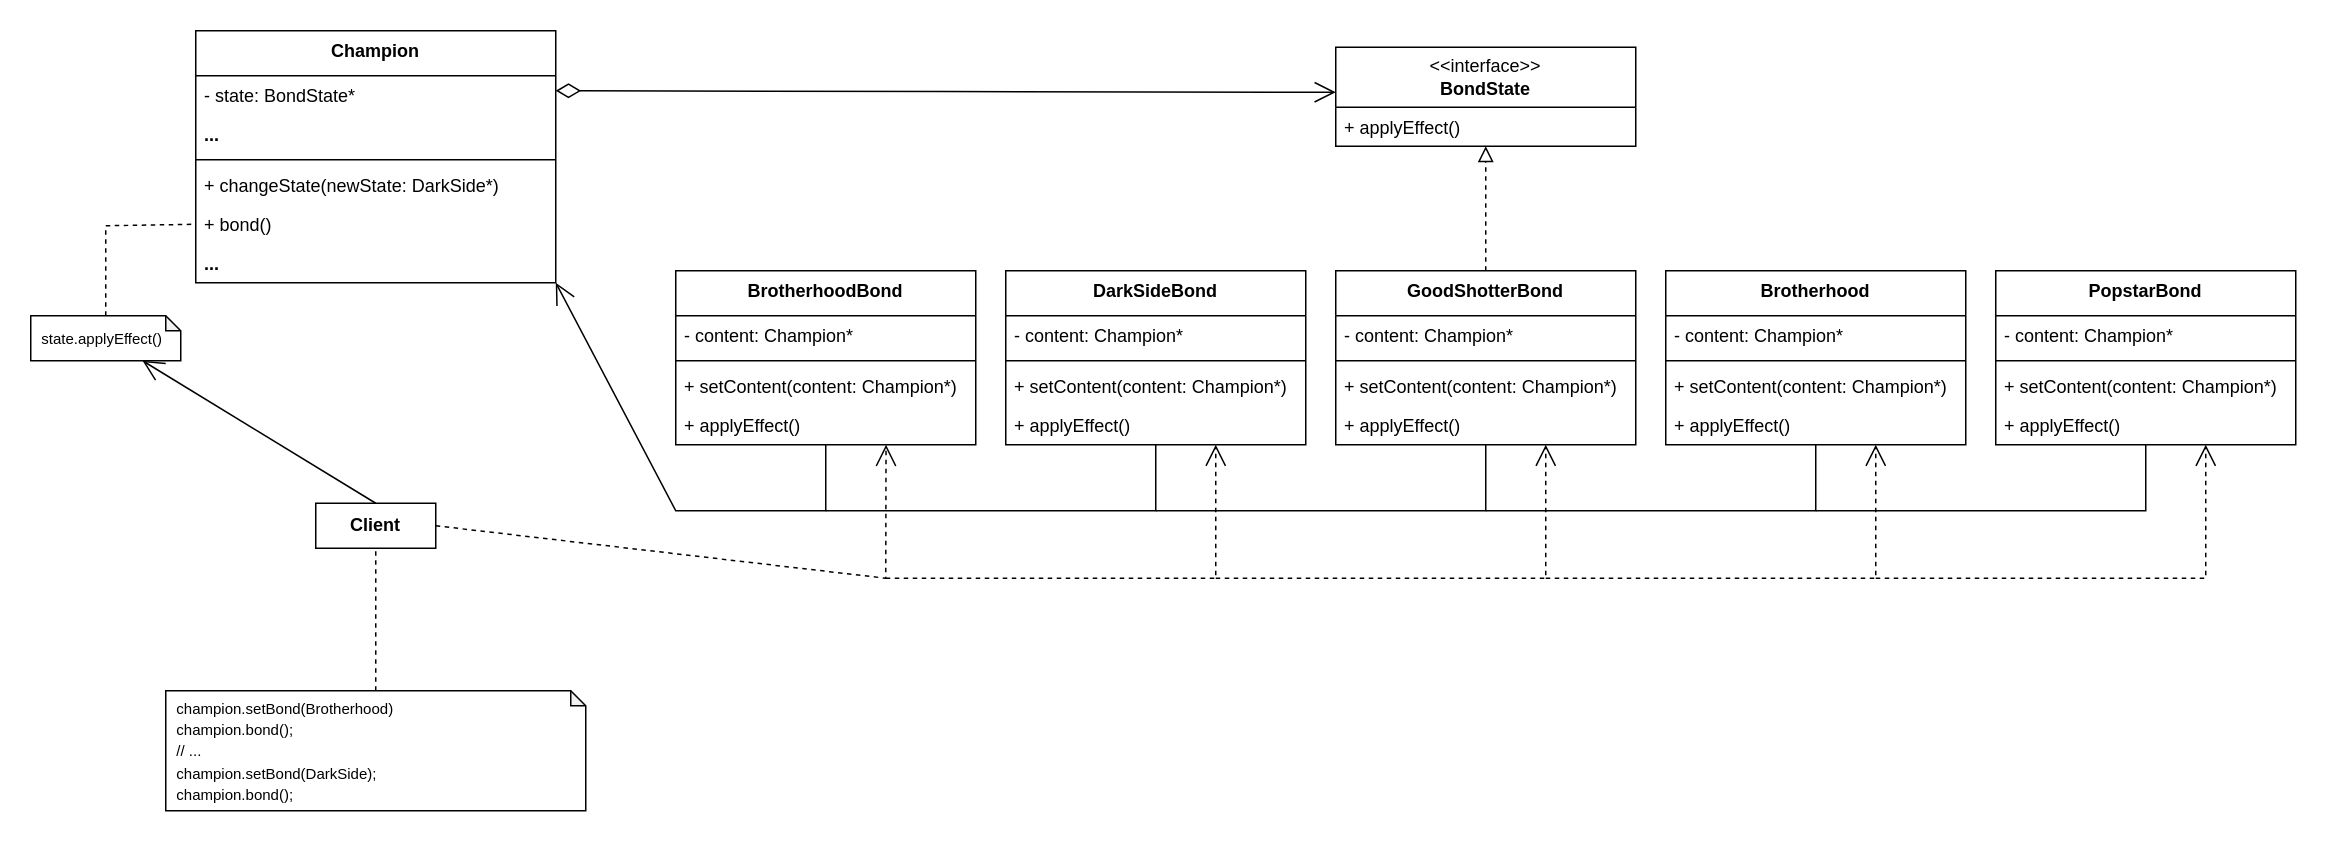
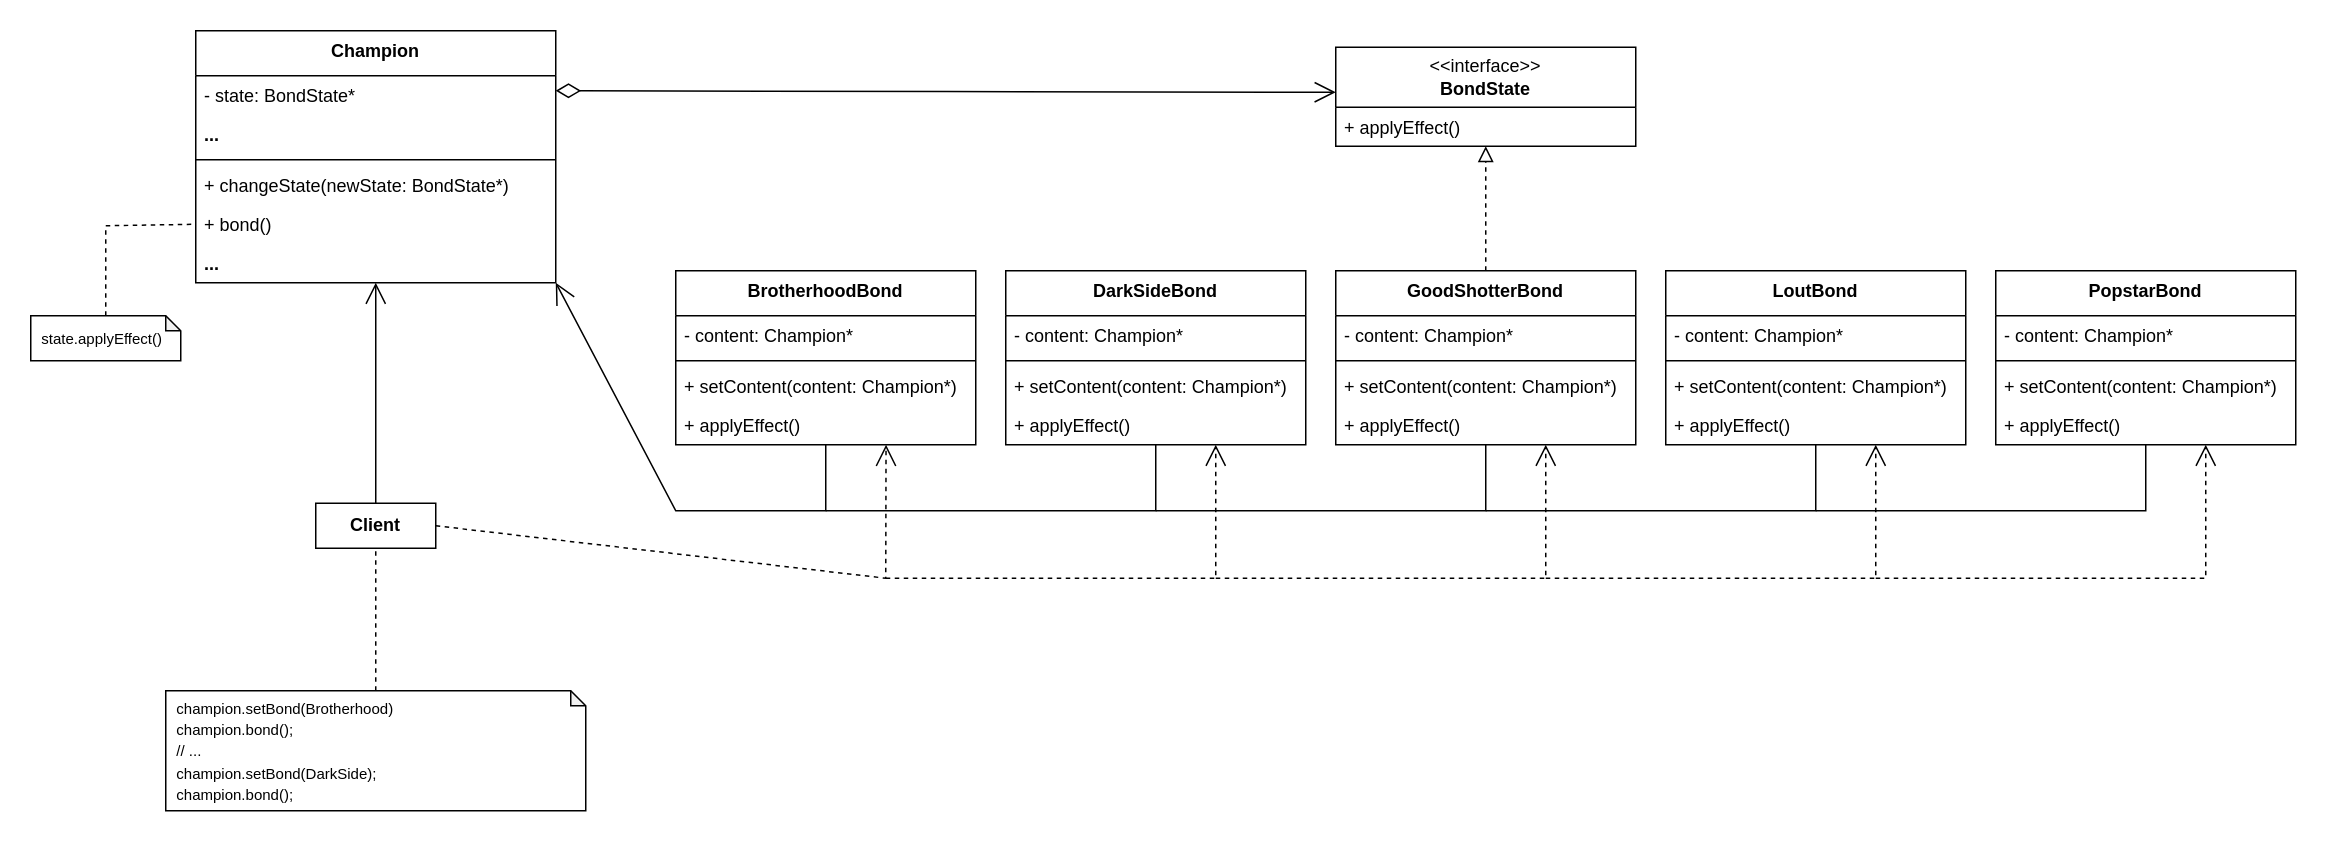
(367, 187) -> (374, 187)
(1816, 292) -> (1816, 292)
(261, 433) -> (376, 395)
